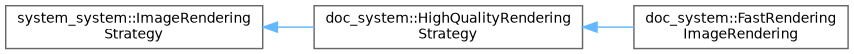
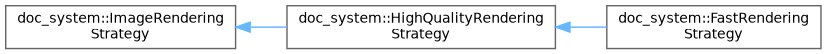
(134, 27) -> (121, 27)
(741, 27) -> (714, 27)
